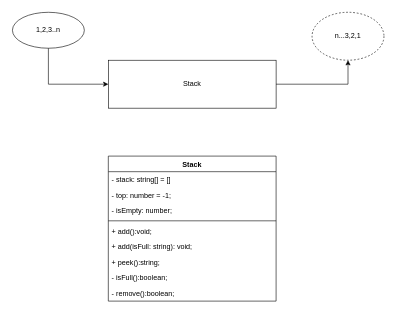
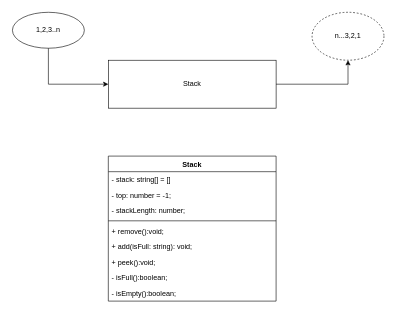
(143, 211) -> (152, 211)
(134, 232) -> (140, 232)
(140, 263) -> (136, 263)
(146, 294) -> (147, 294)
